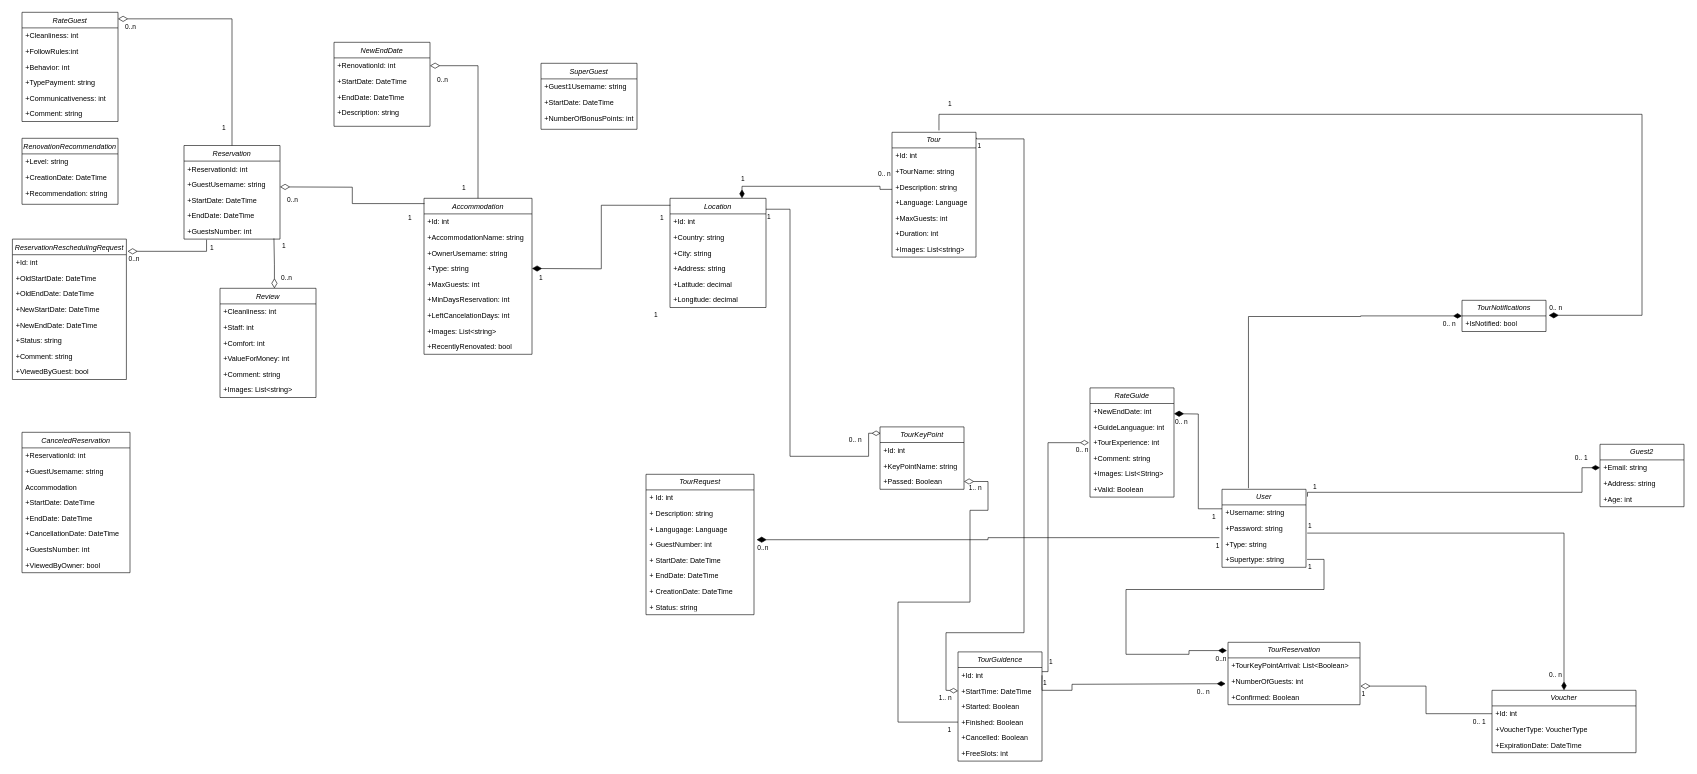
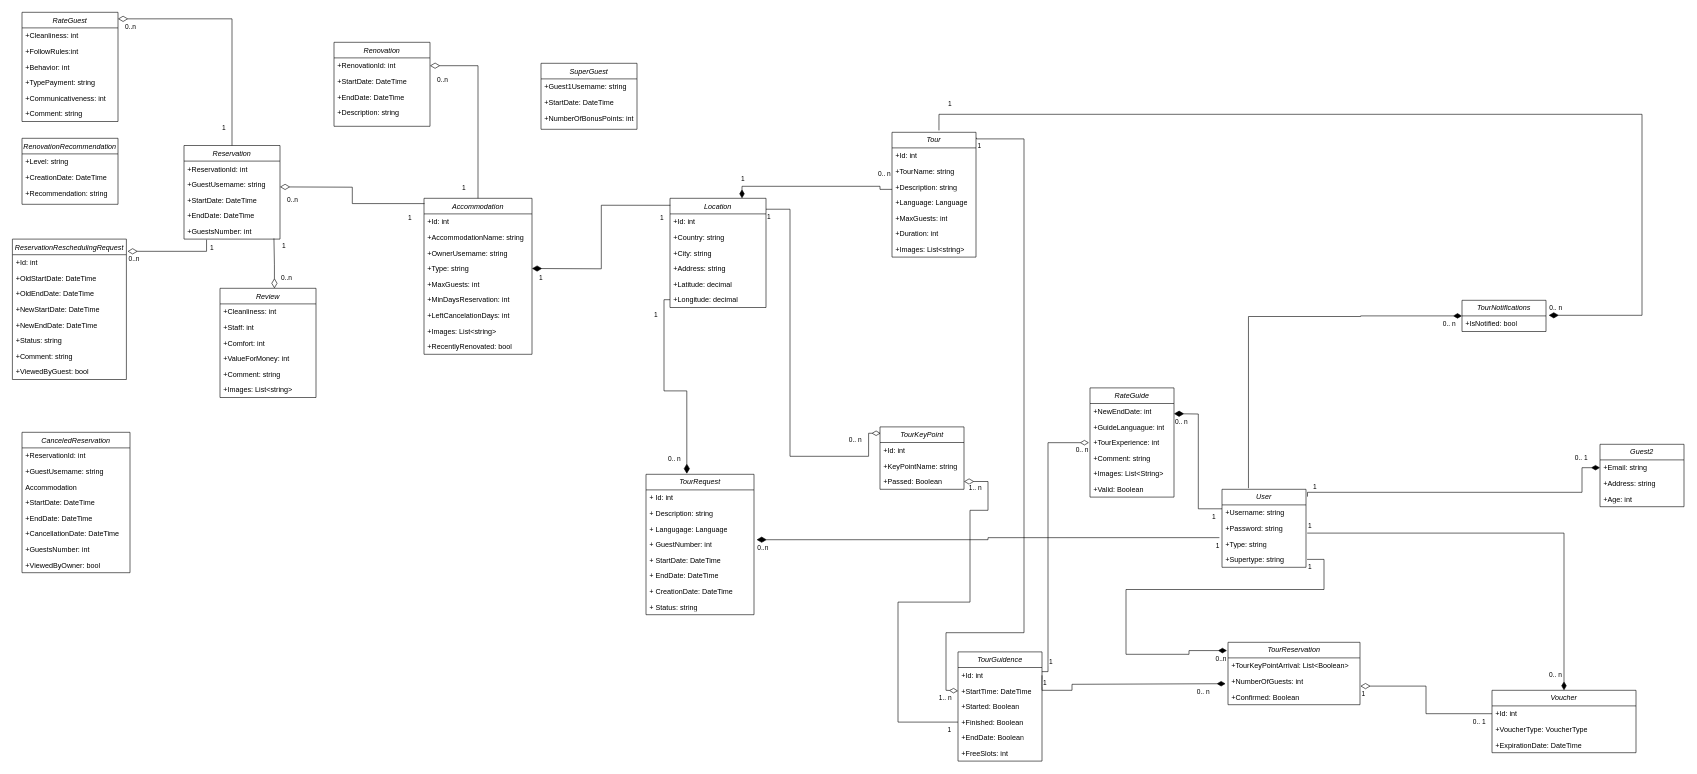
(382, 50) -> (382, 50)
none -> (687, 391)
(995, 738) -> (993, 738)
